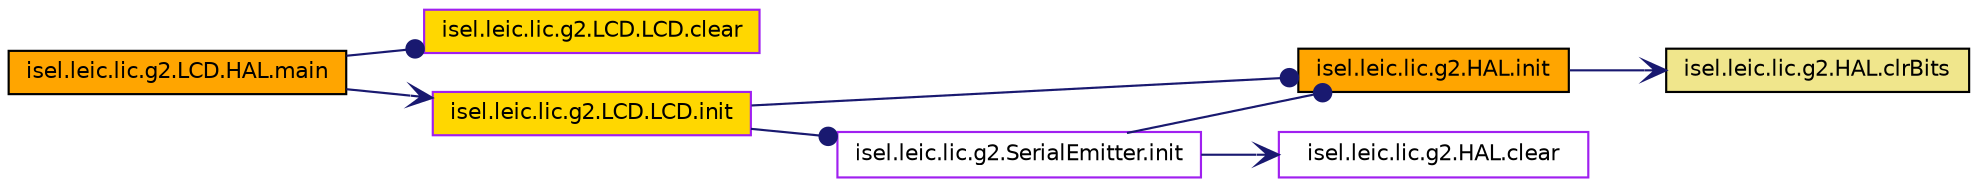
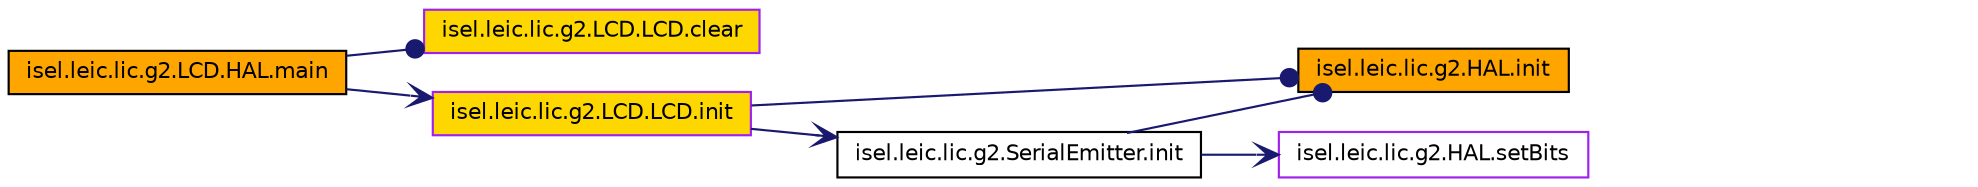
(1818, 70) -> none
(785, 132) -> (785, 132)
(1019, 155) -> (1019, 155)
(1434, 155) -> (1434, 155)
